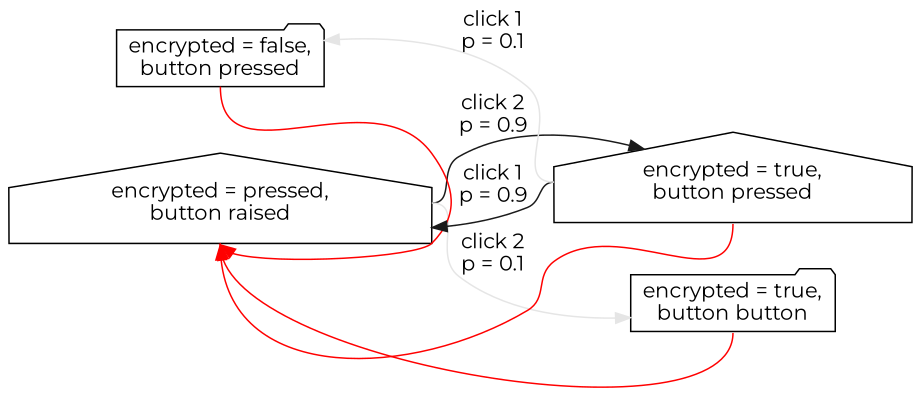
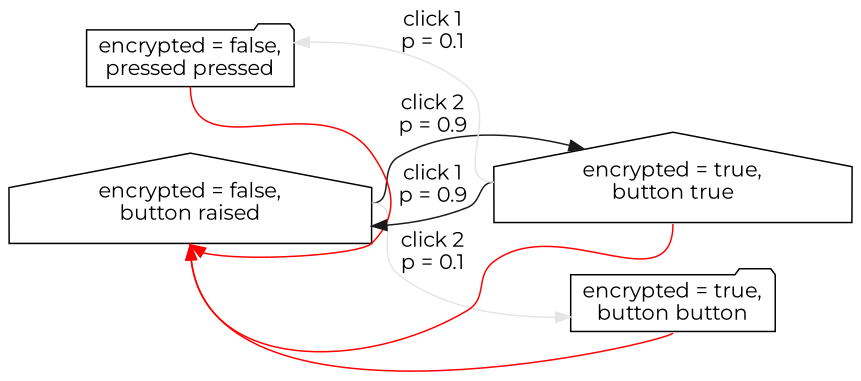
(220, 58) -> (190, 58)
(733, 182) -> (673, 182)
(220, 203) -> (190, 203)
